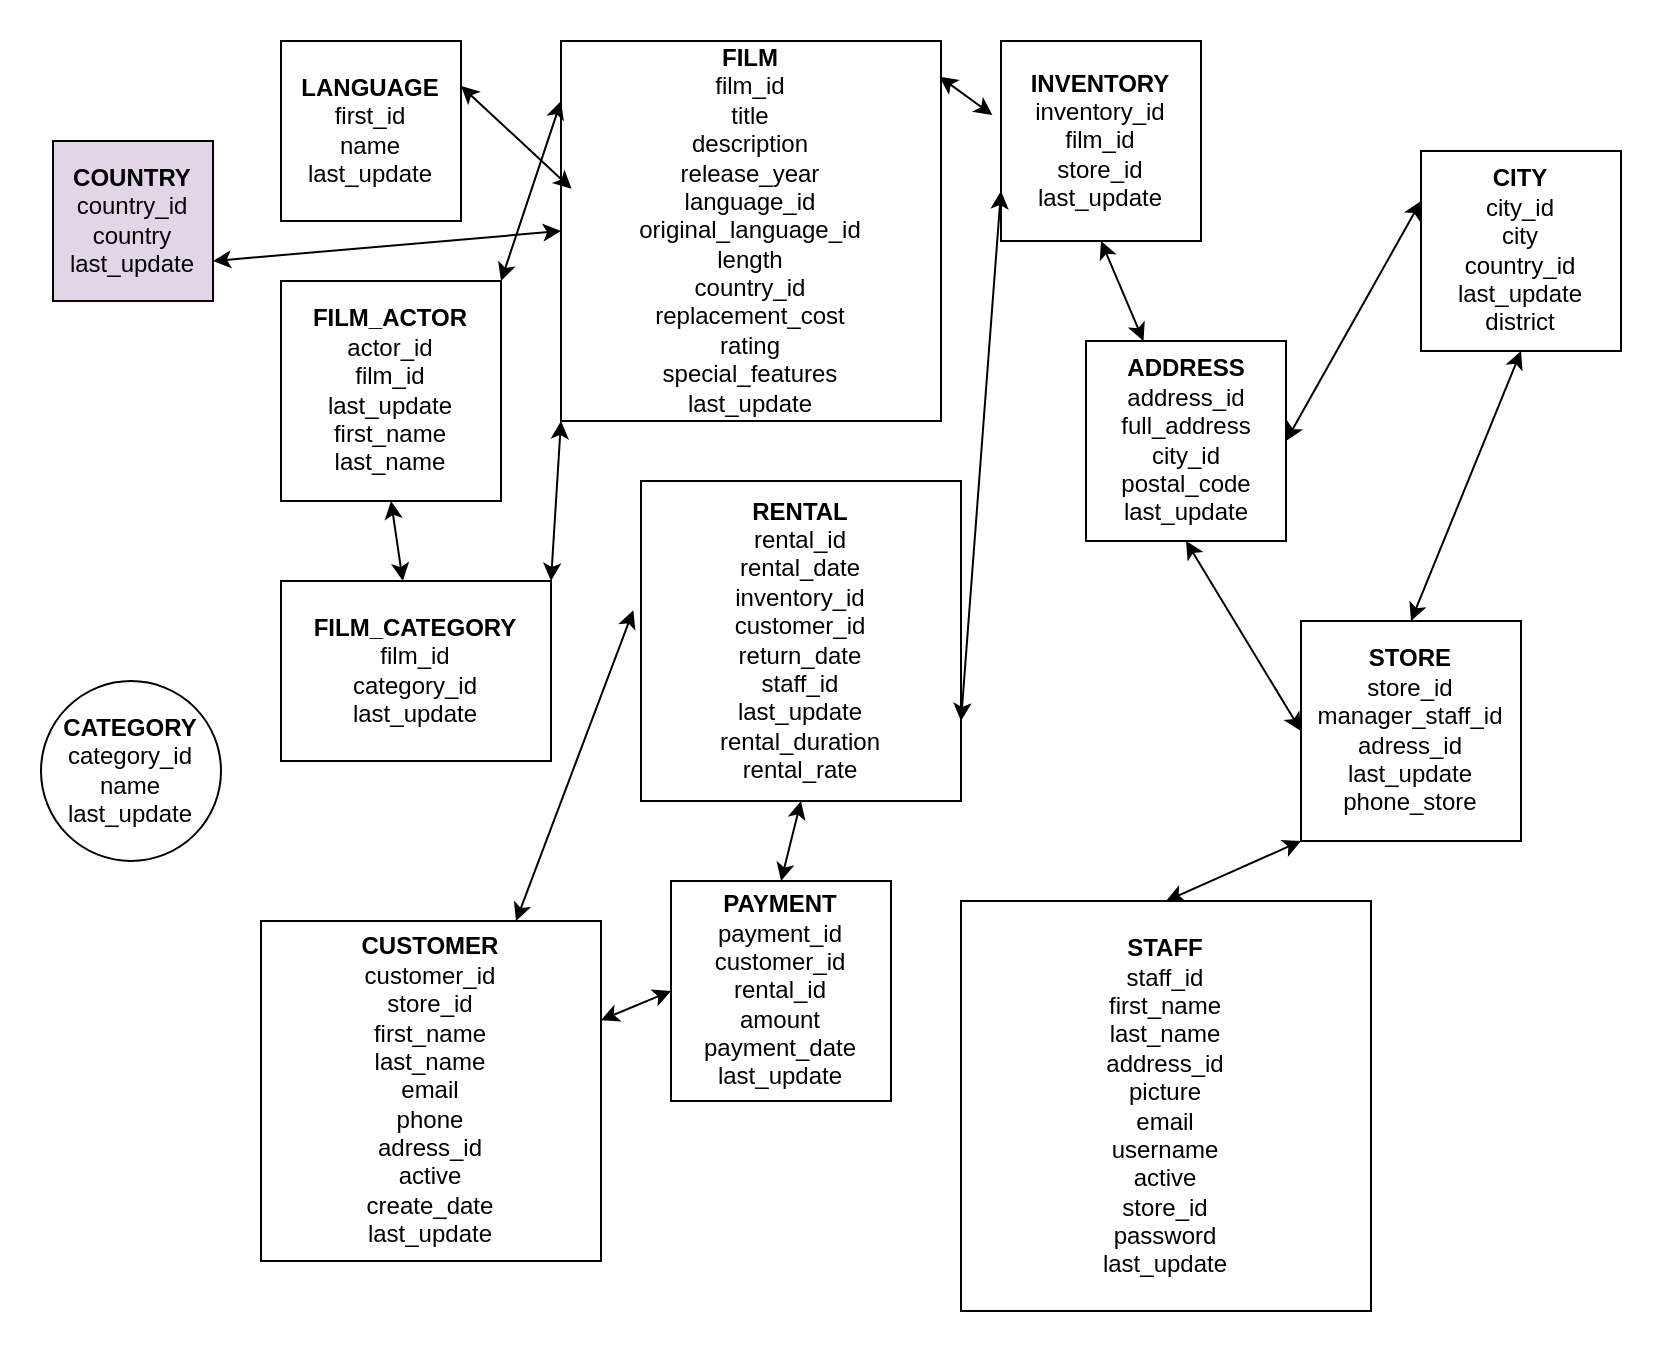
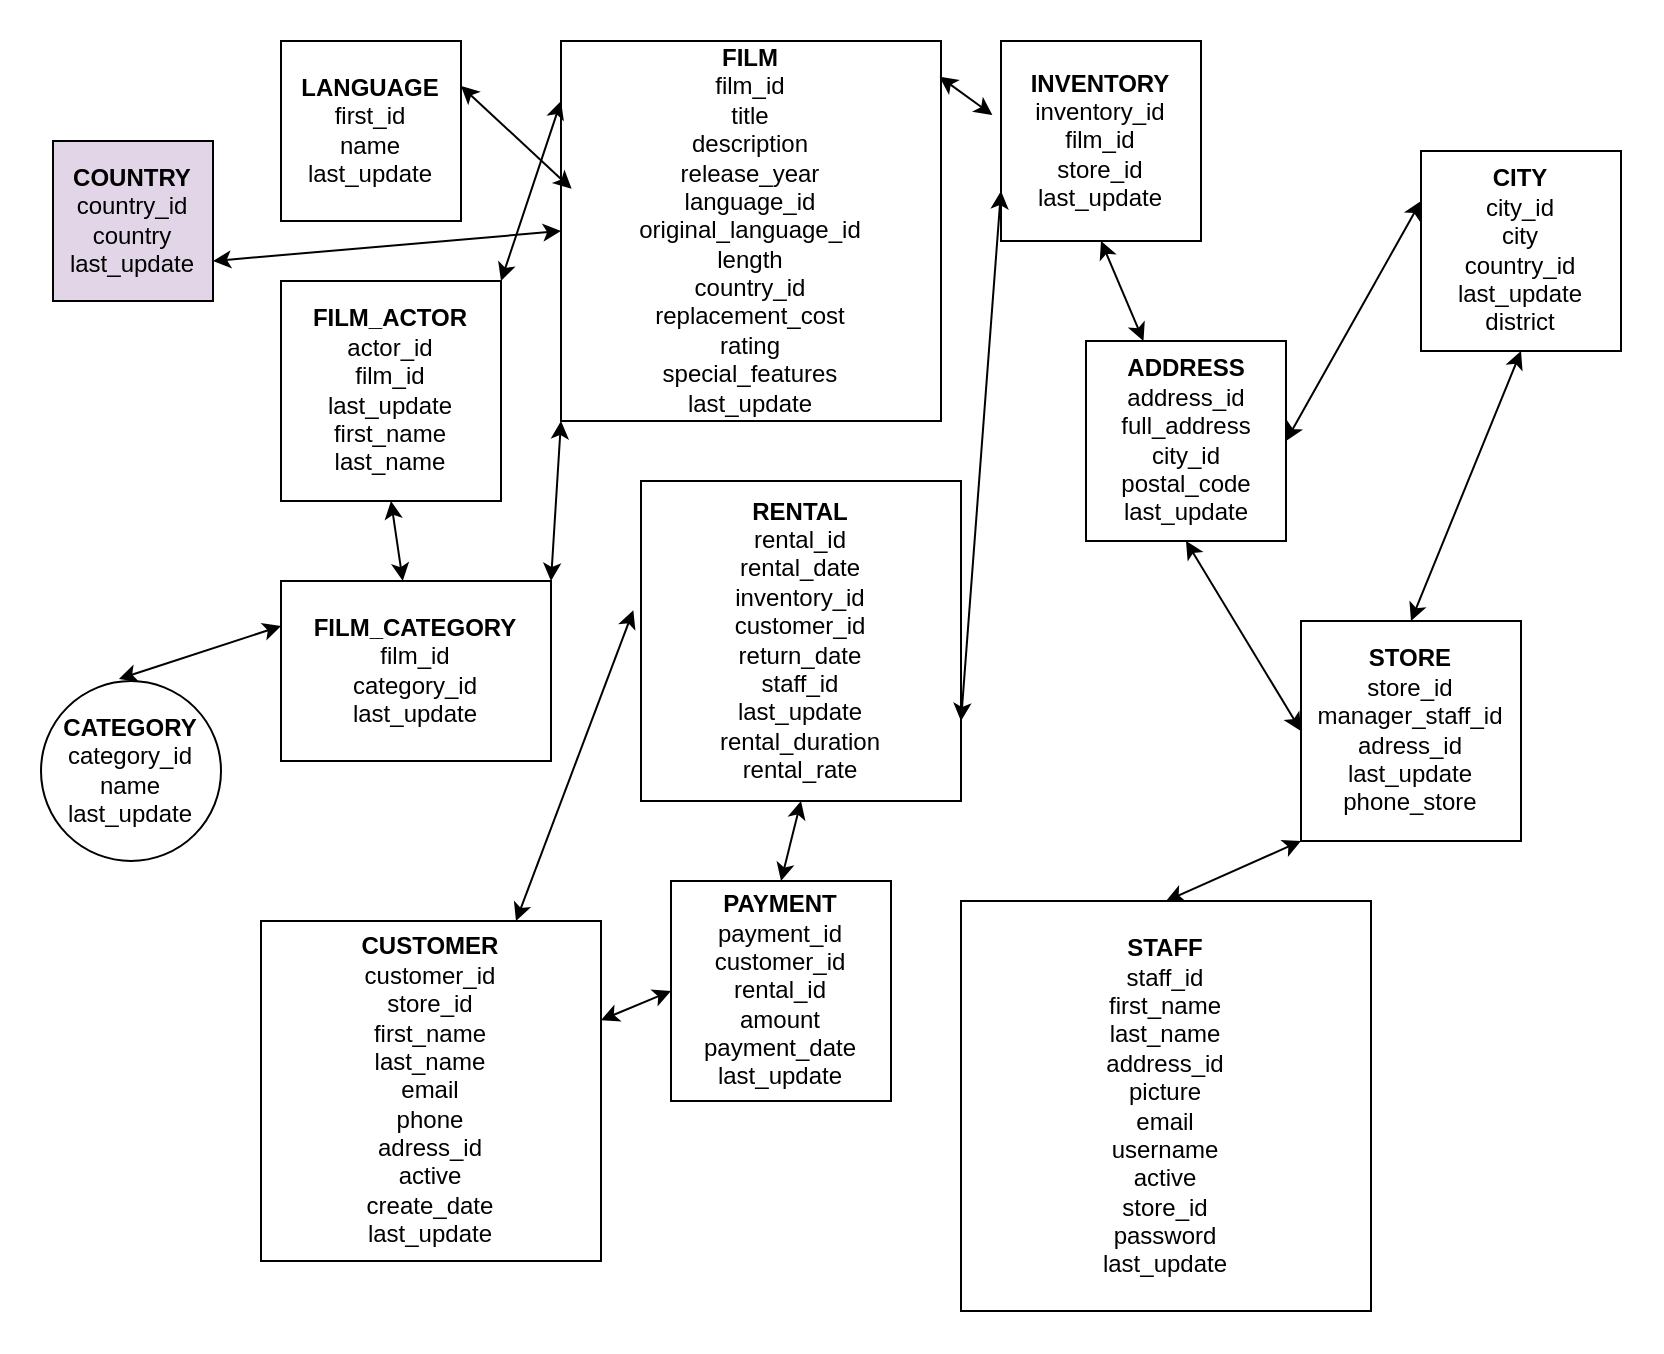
none -> (200, 652)
